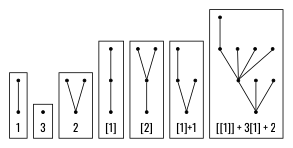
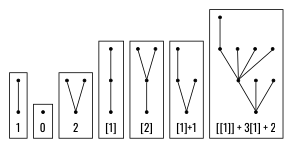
(43, 129) -> (43, 129)
